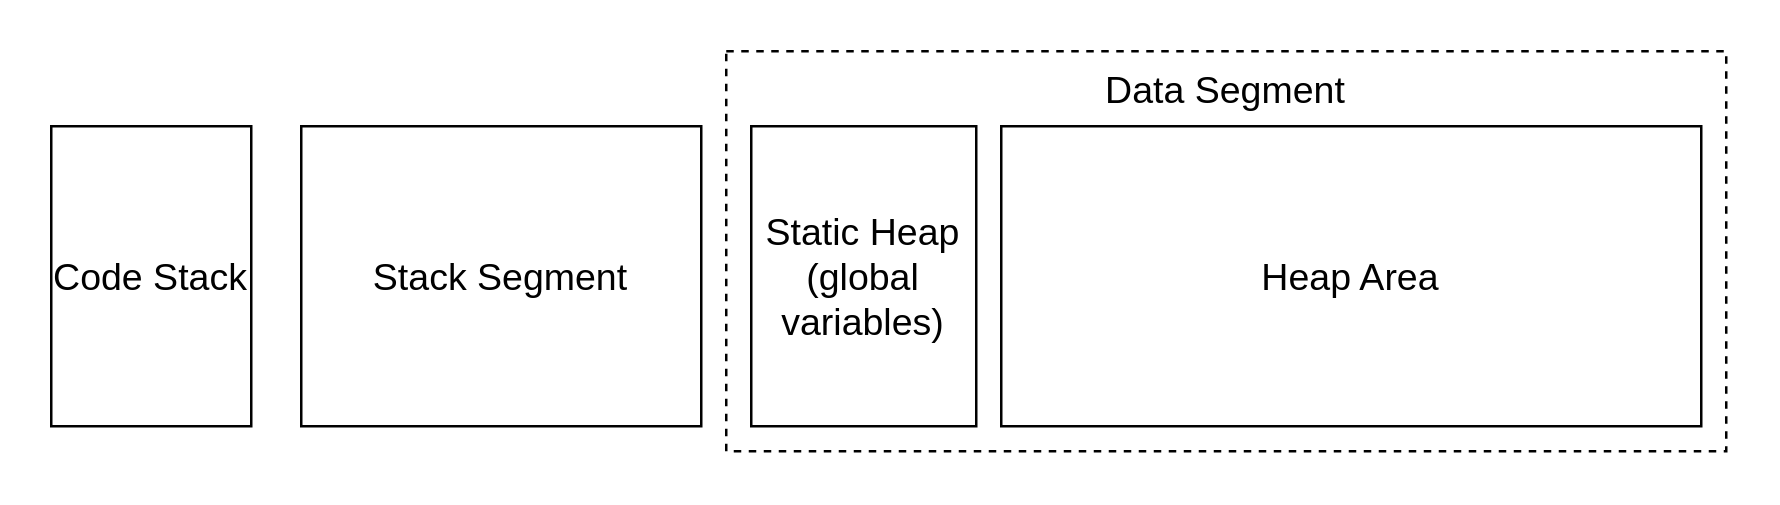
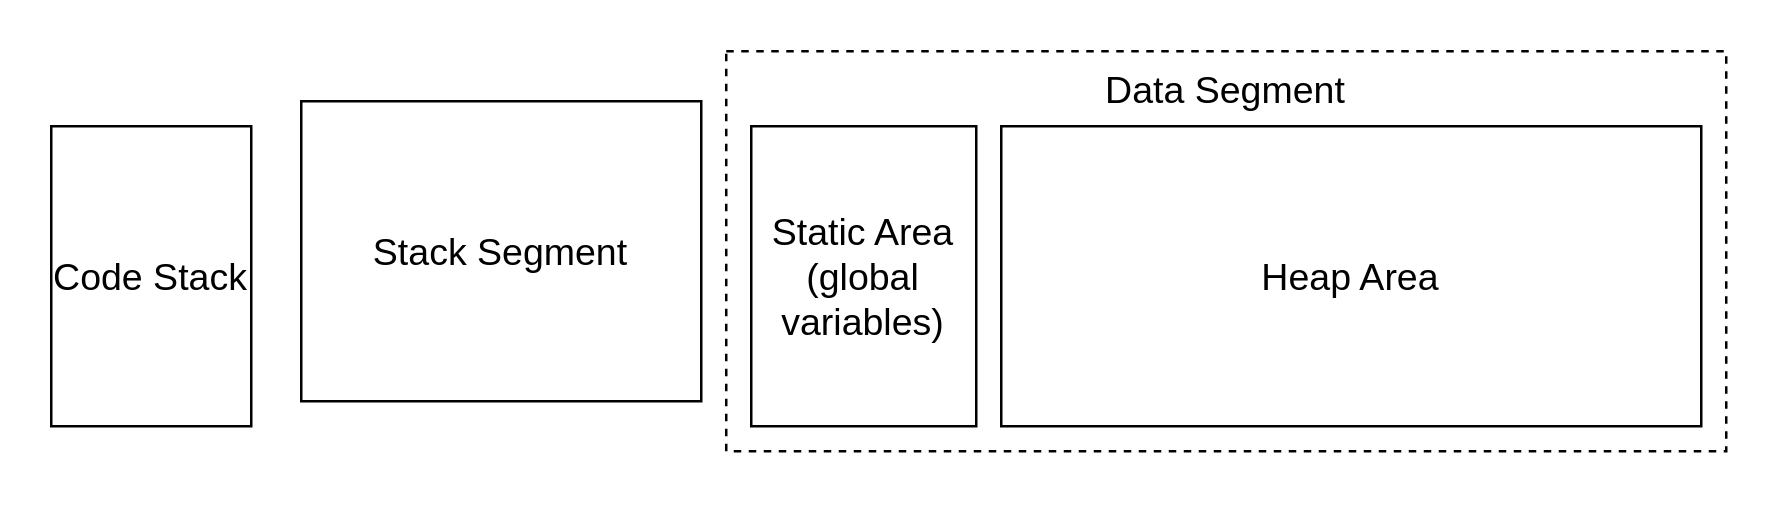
(501, 276) -> (501, 251)
(864, 276) -> (864, 276)
